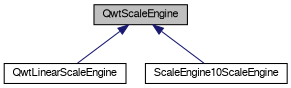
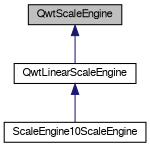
(183, 47) -> (75, 108)
